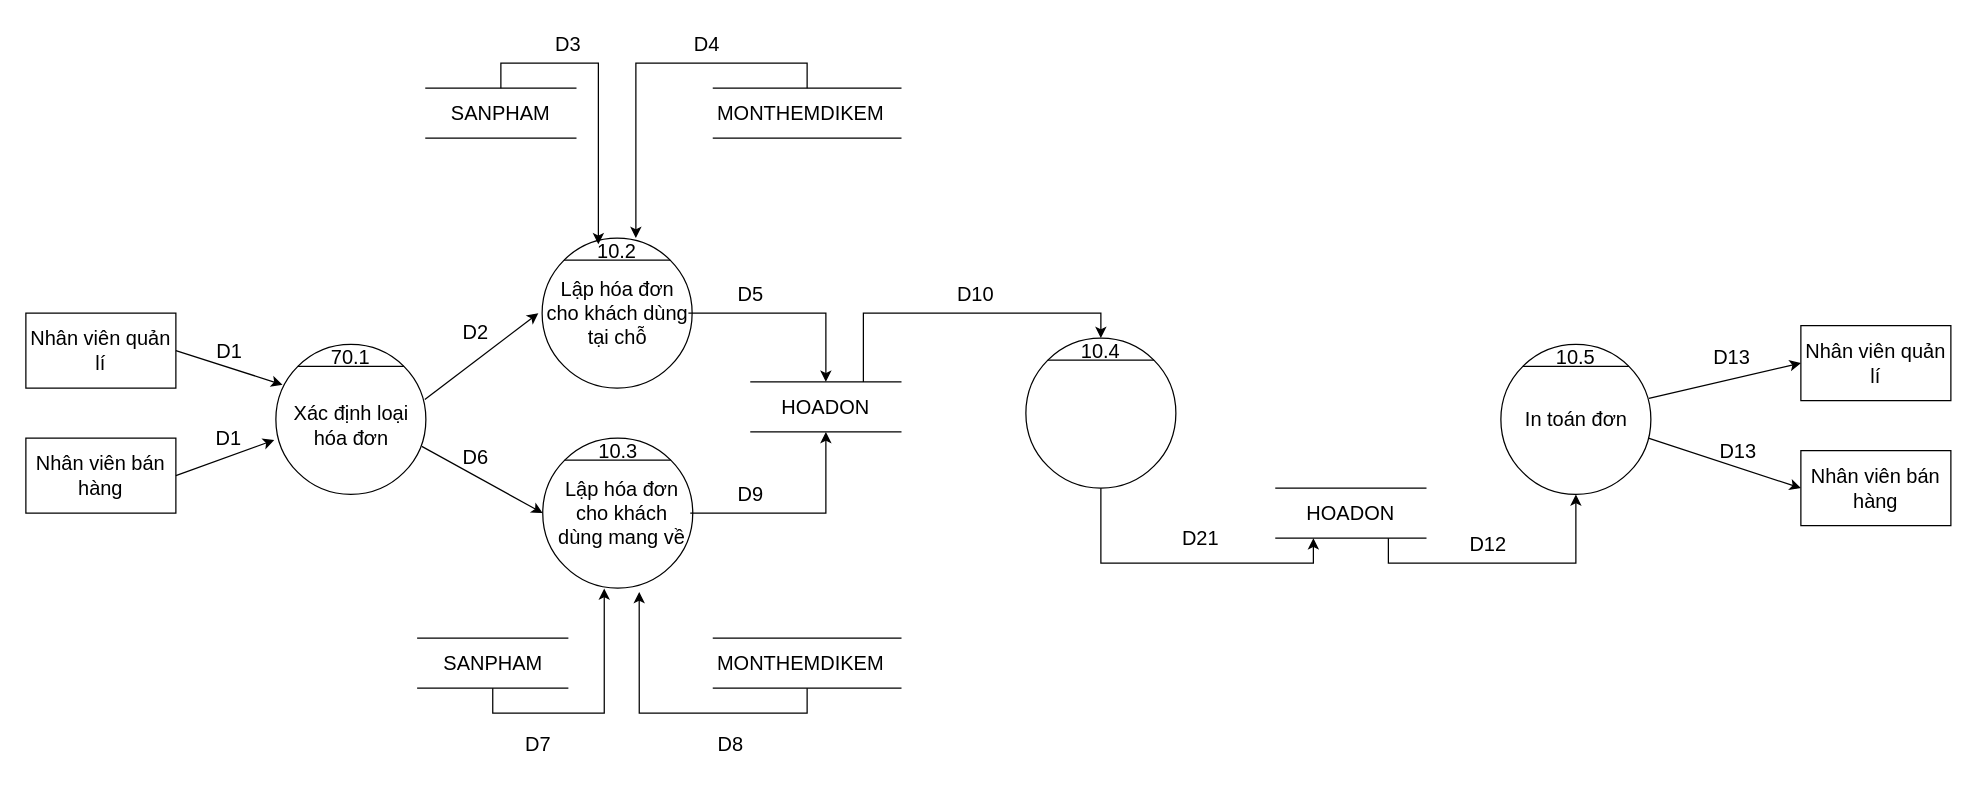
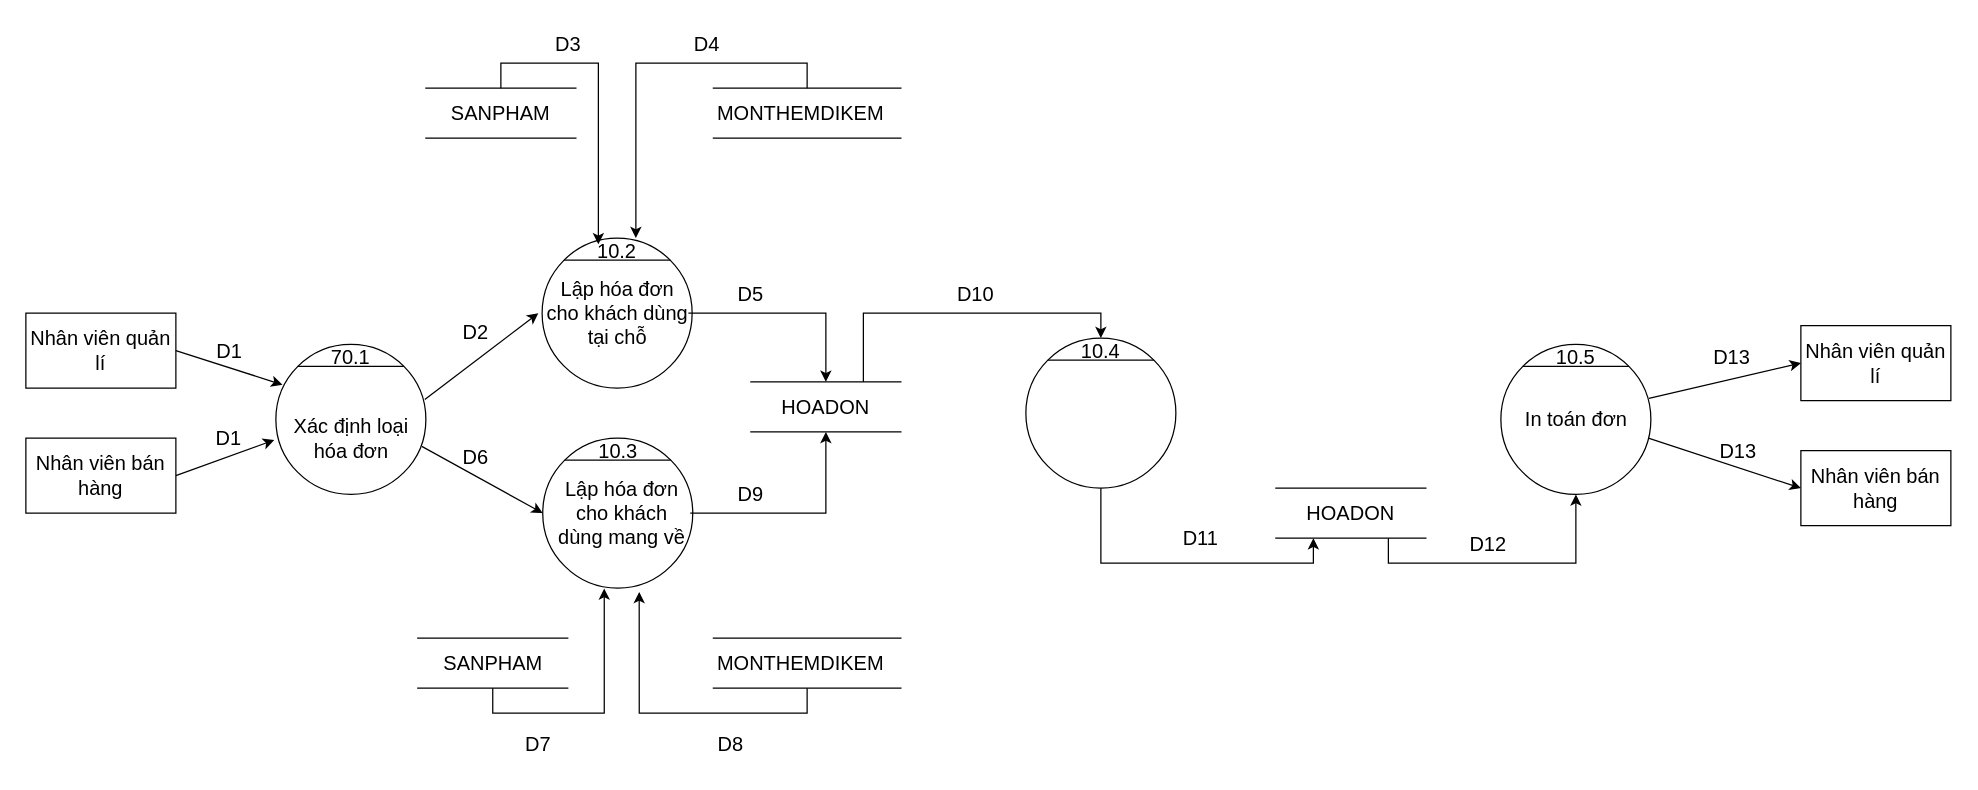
(351, 426) -> (351, 438)
(1201, 538) -> (1201, 538)
